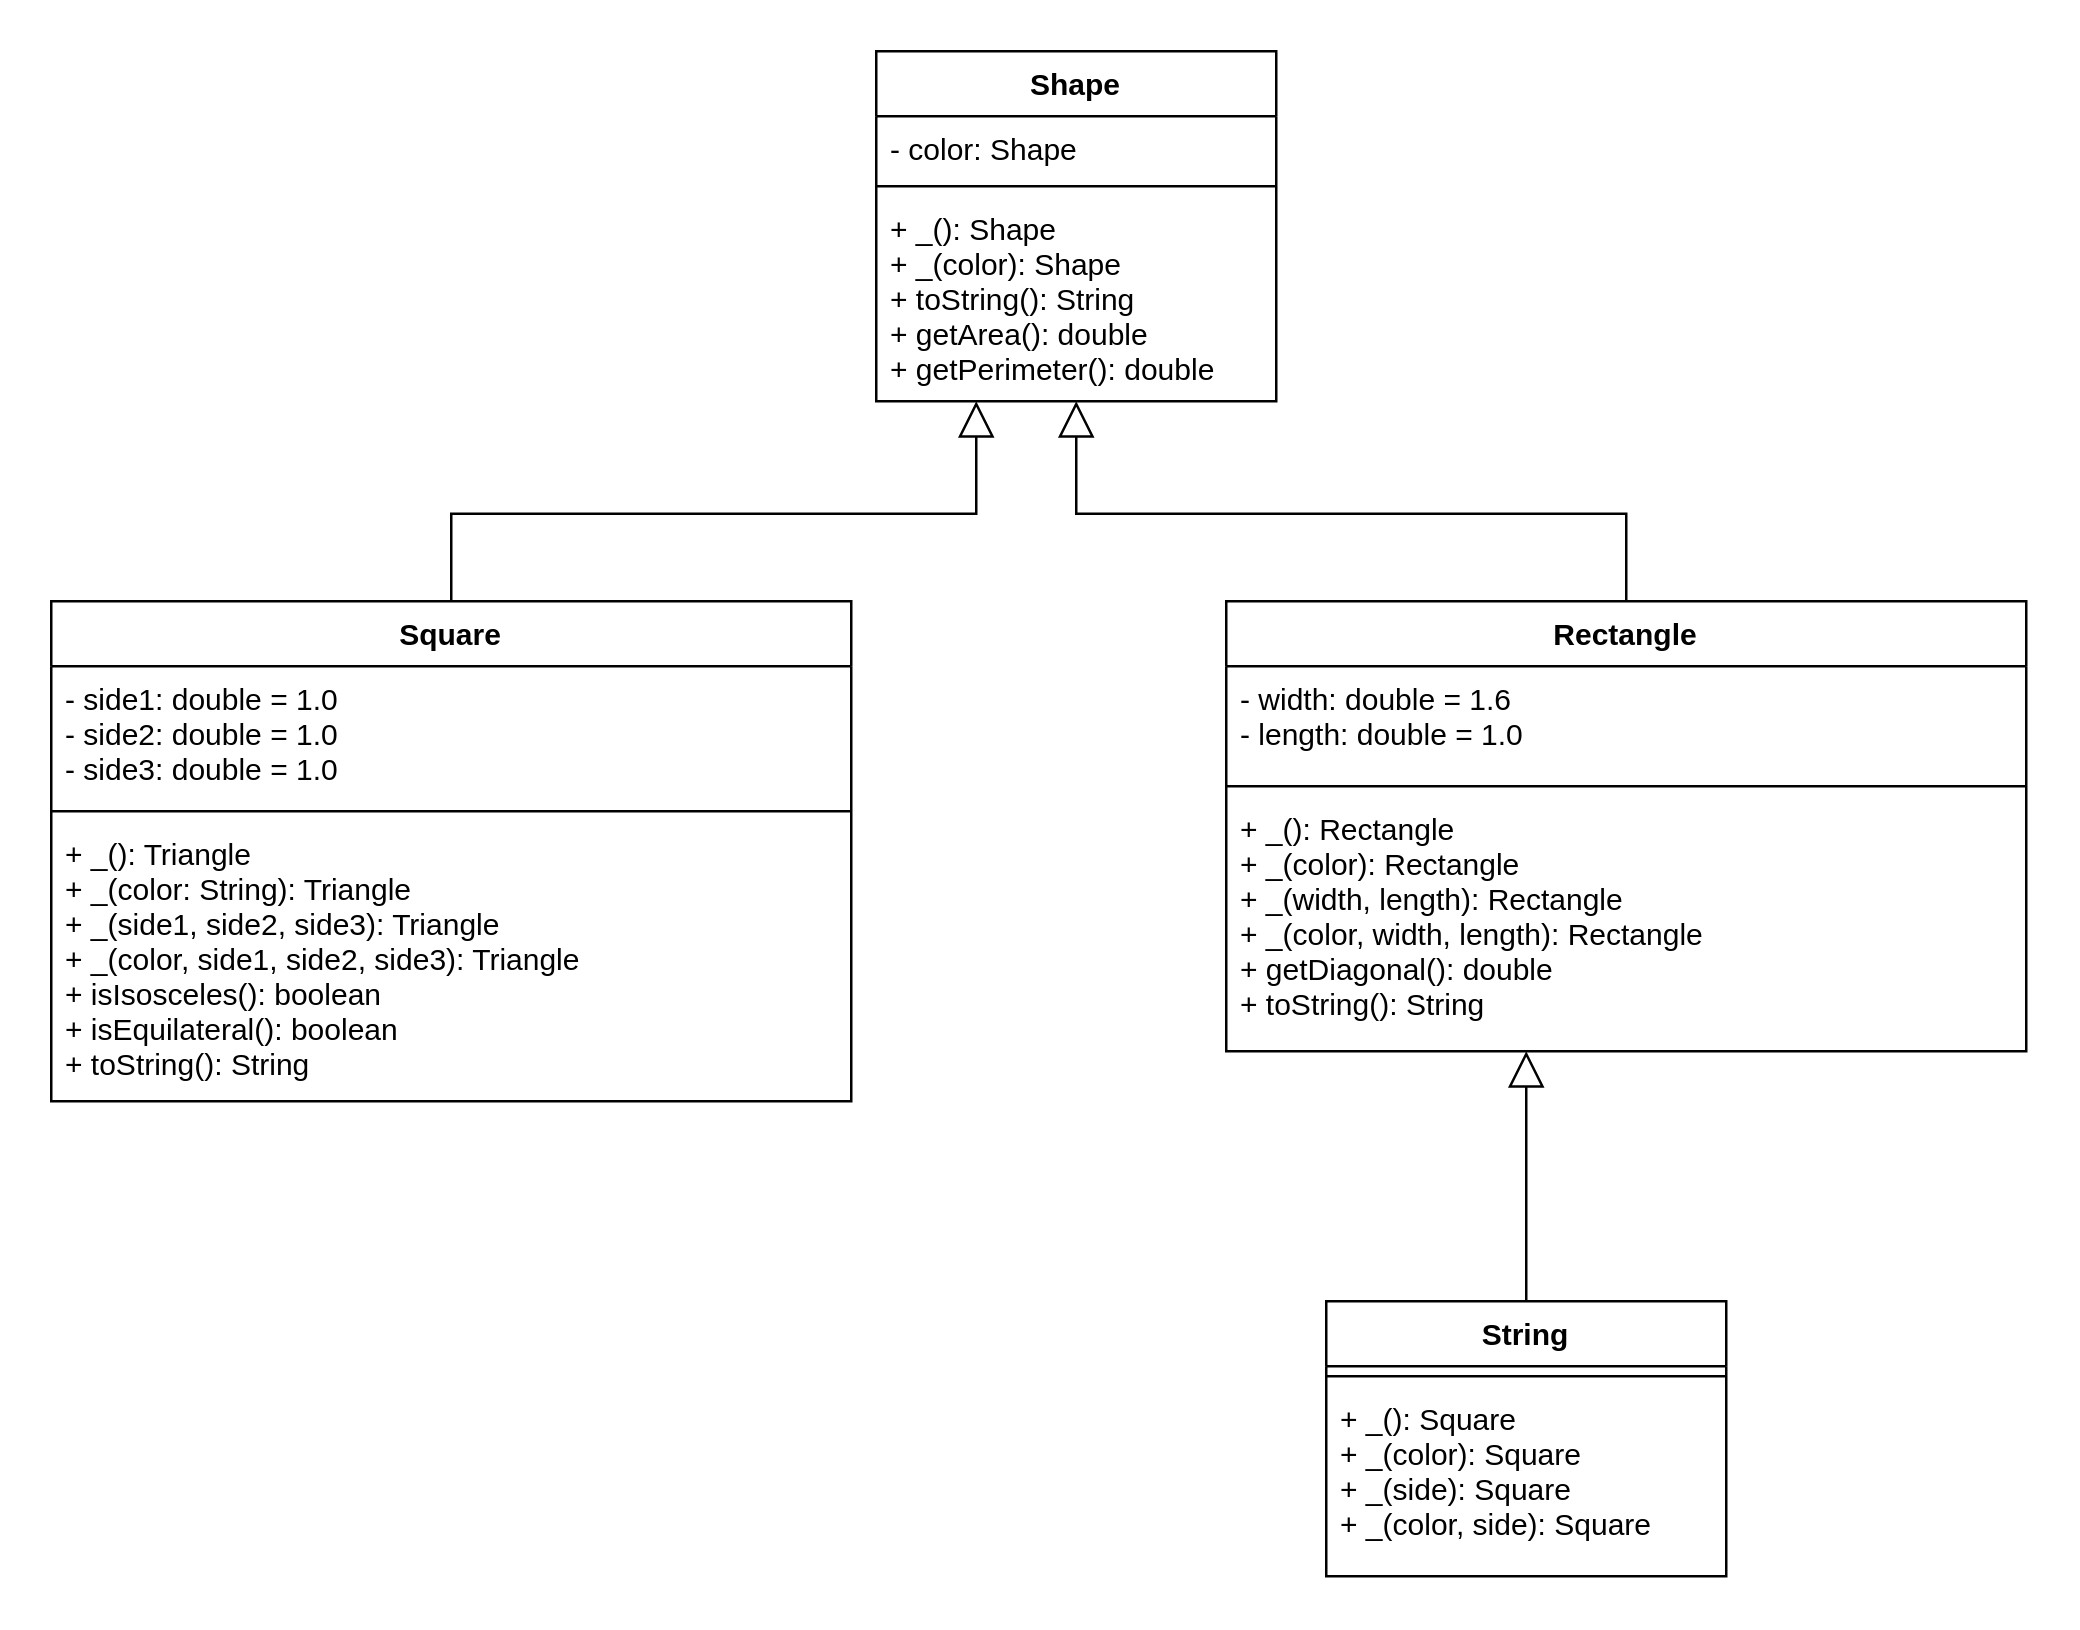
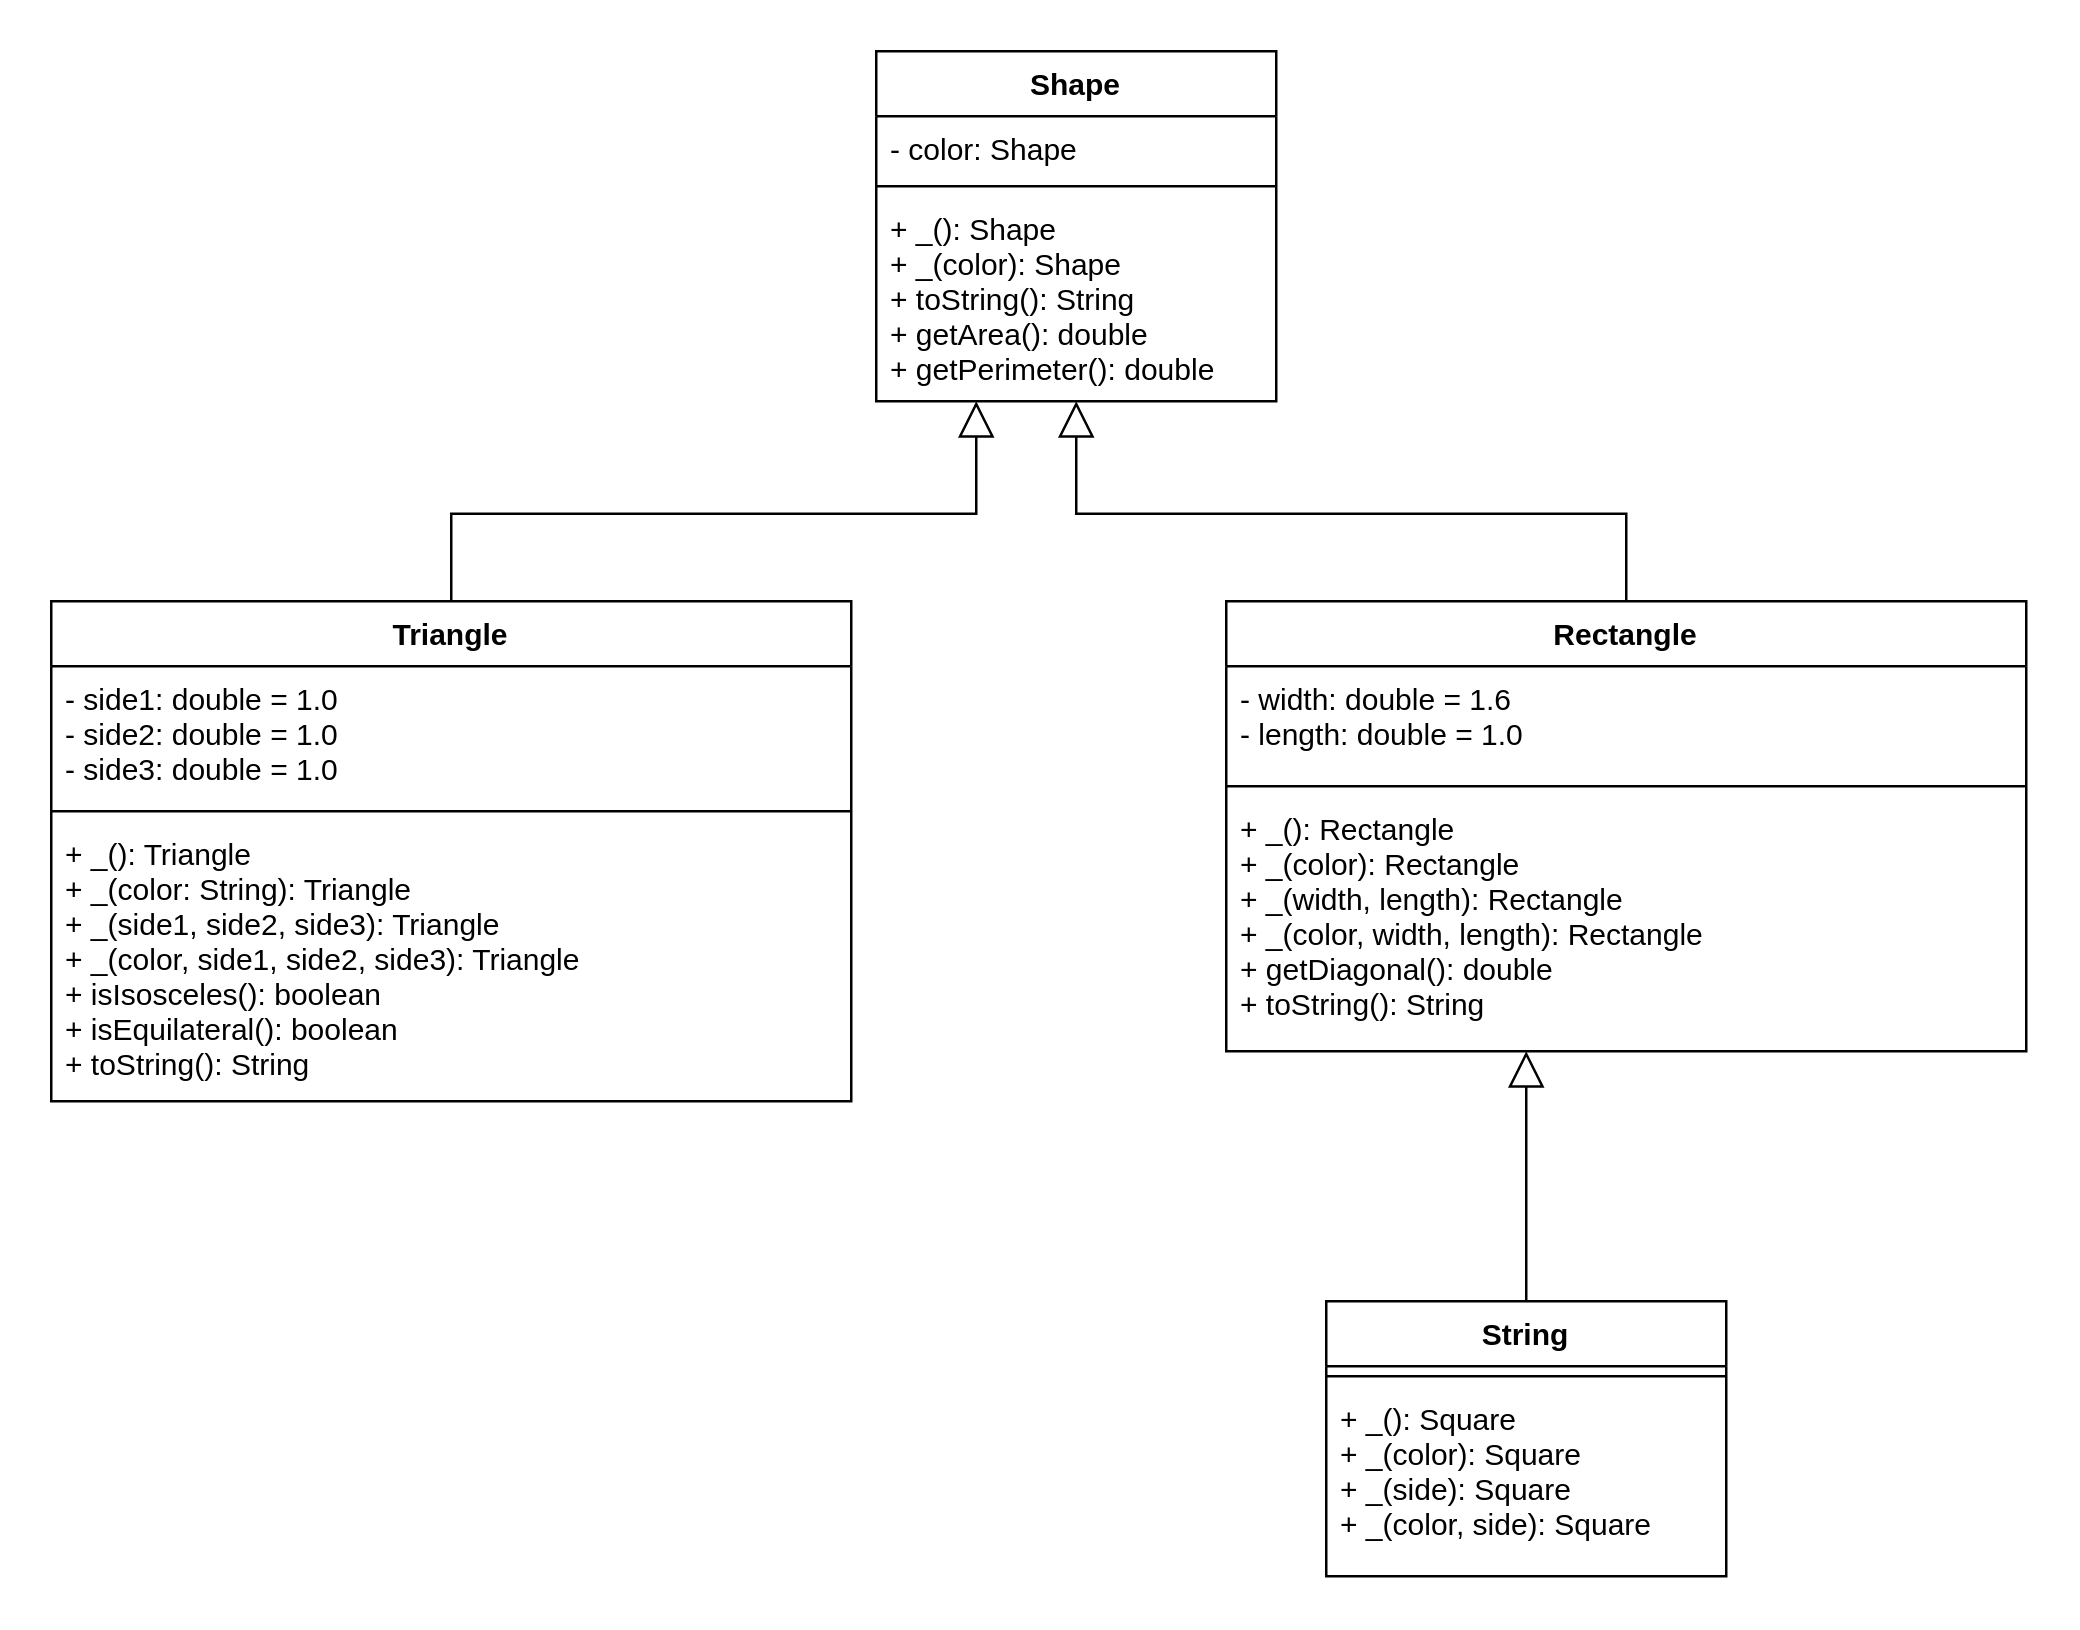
(450, 635) -> (450, 635)
